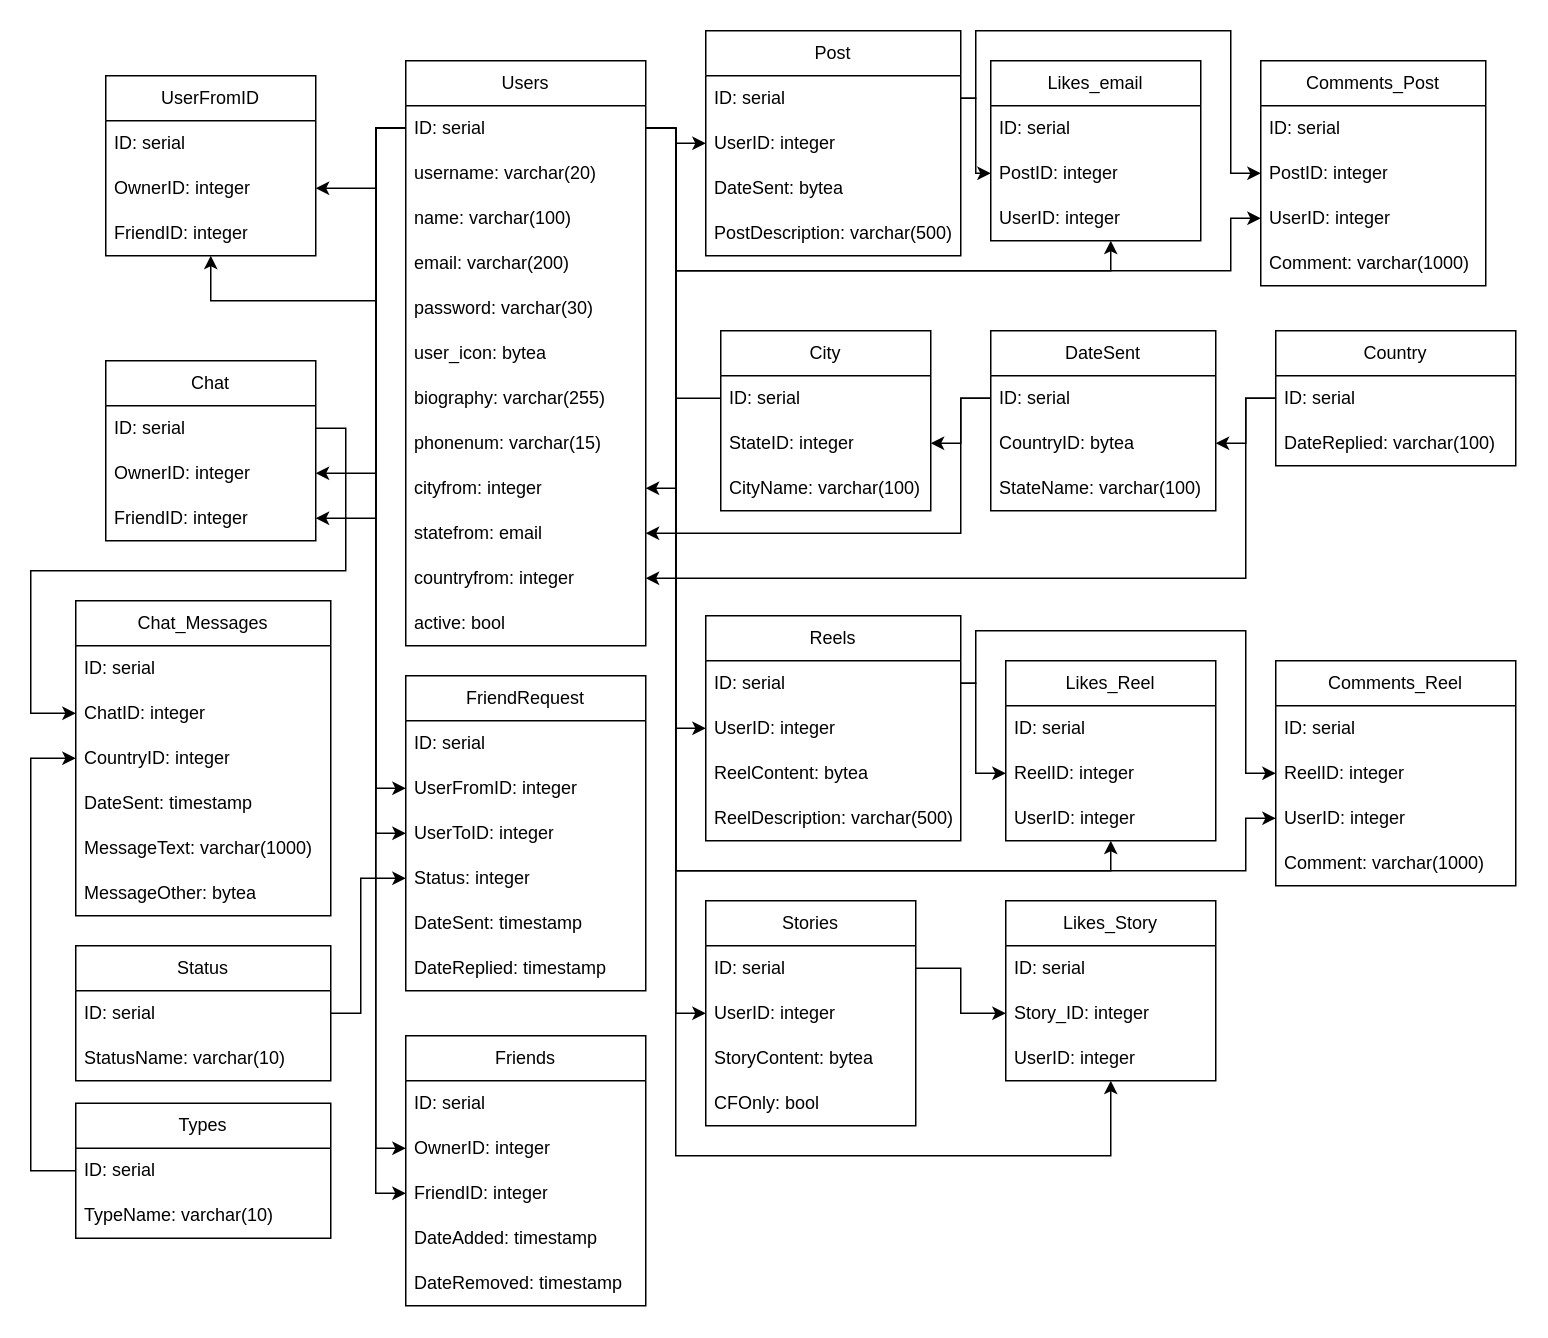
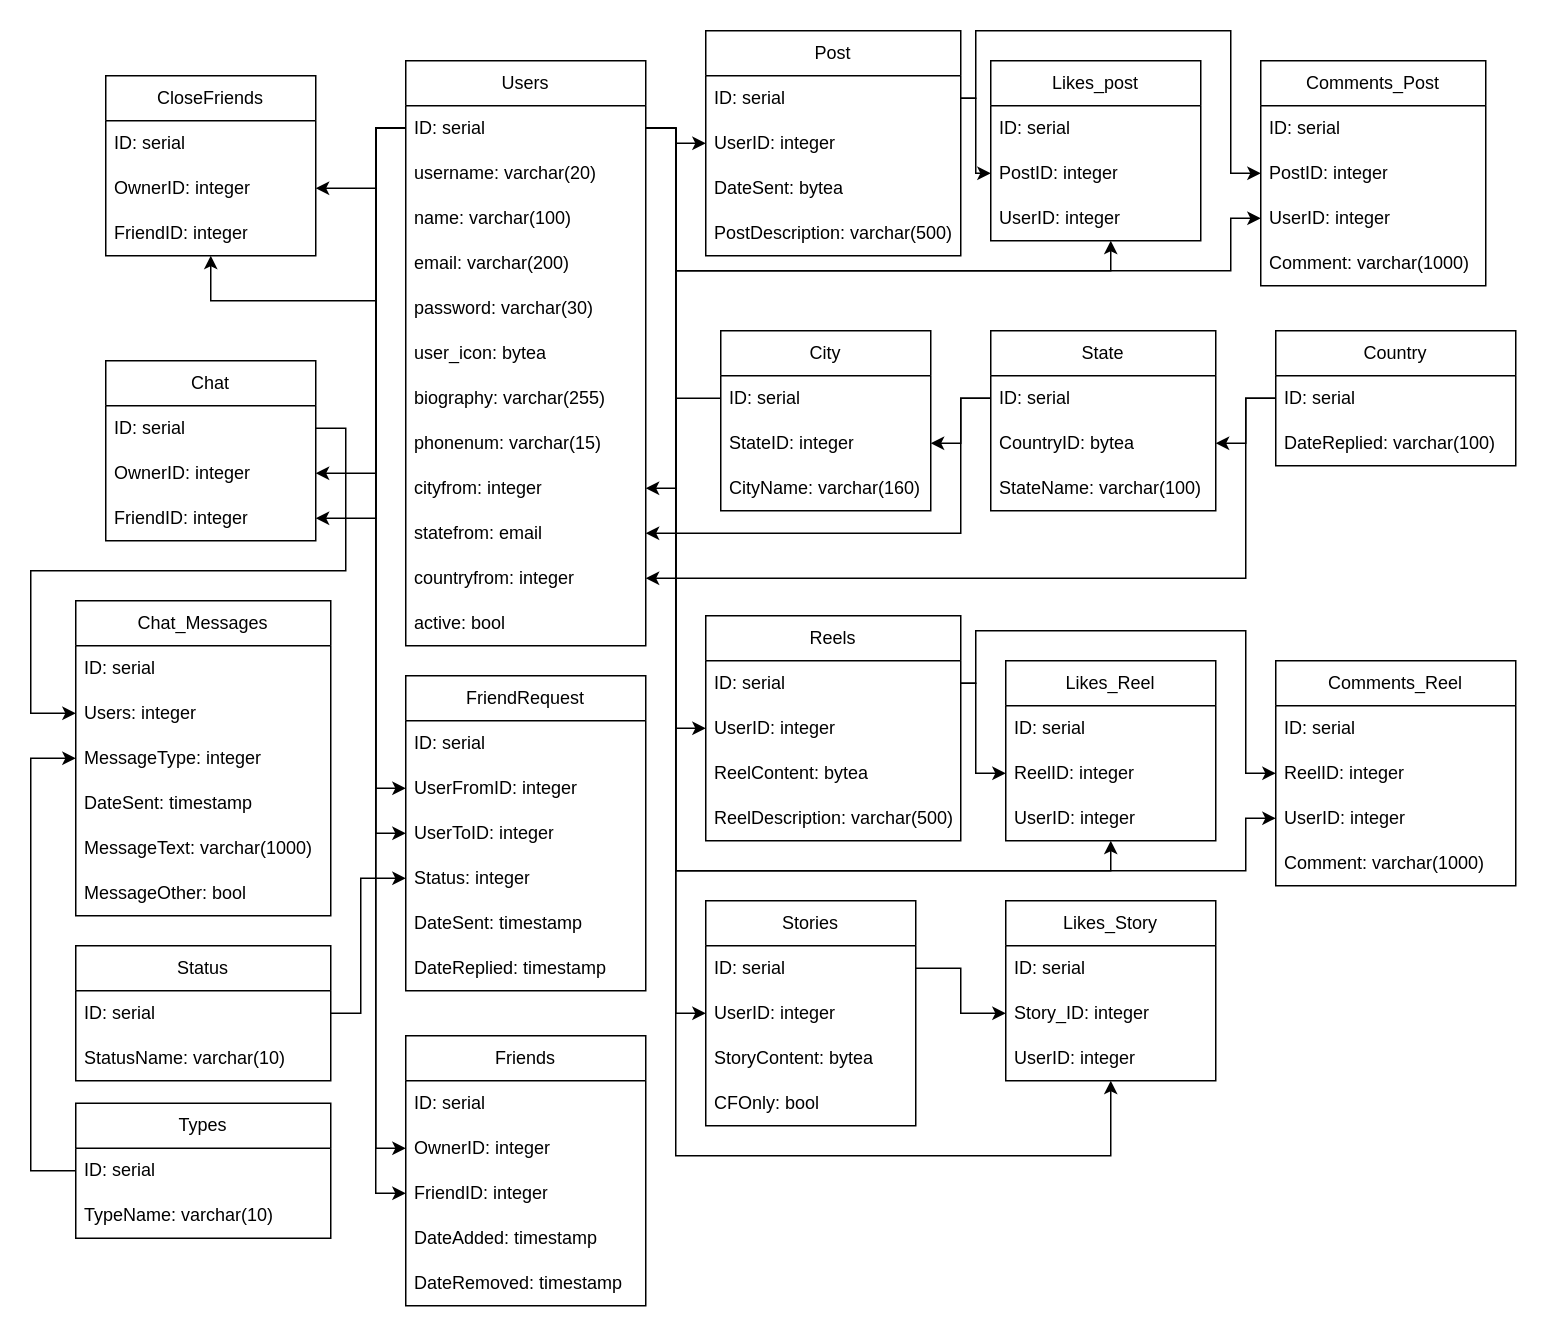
(1096, 83) -> (1096, 83)
(211, 98) -> (211, 98)
(1103, 353) -> (1103, 353)
(827, 488) -> (827, 488)
(153, 713) -> (148, 713)
(168, 758) -> (179, 758)
(176, 893) -> (168, 893)
